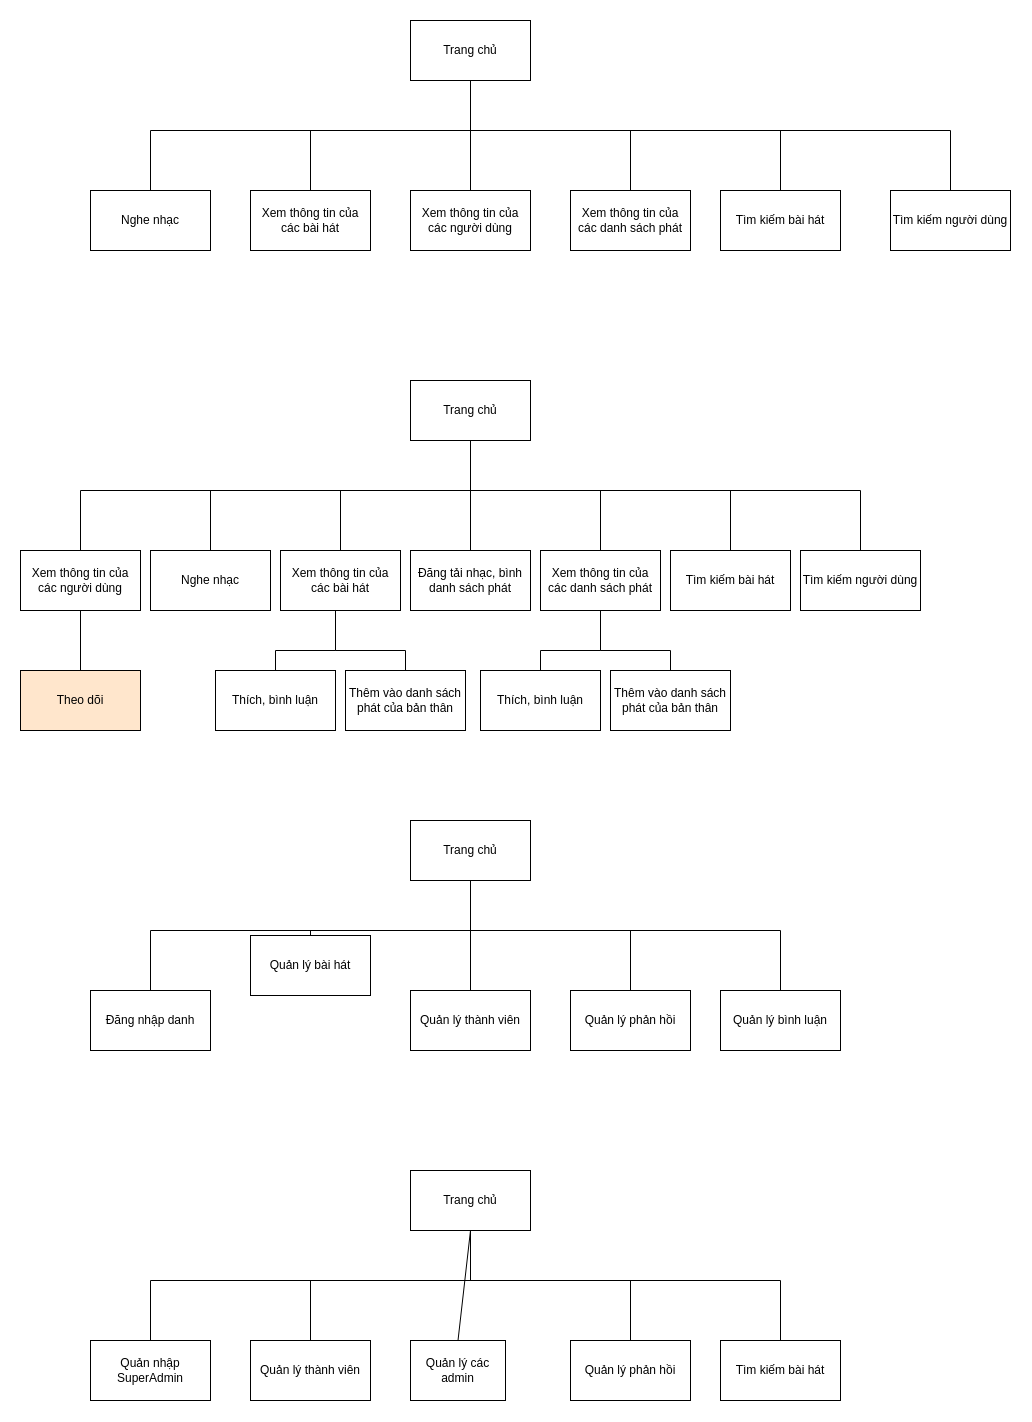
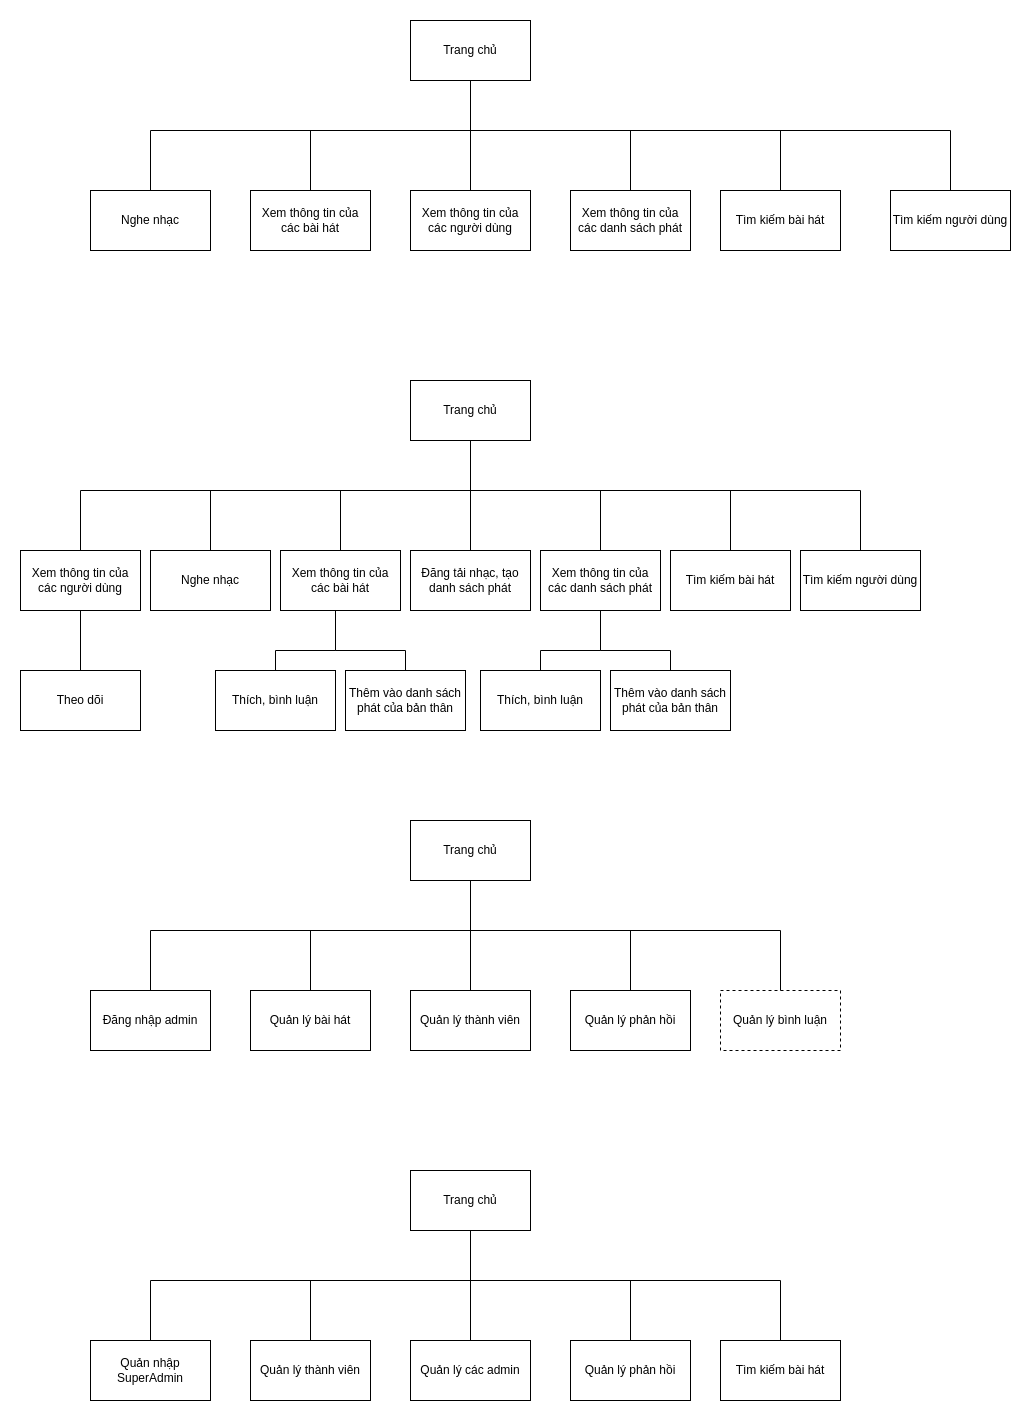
(471, 581) -> (471, 581)
(81, 701) -> (81, 701)
(311, 966) -> (311, 1021)
(151, 1021) -> (151, 1021)
(781, 1021) -> (781, 1021)
(458, 1371) -> (471, 1371)
